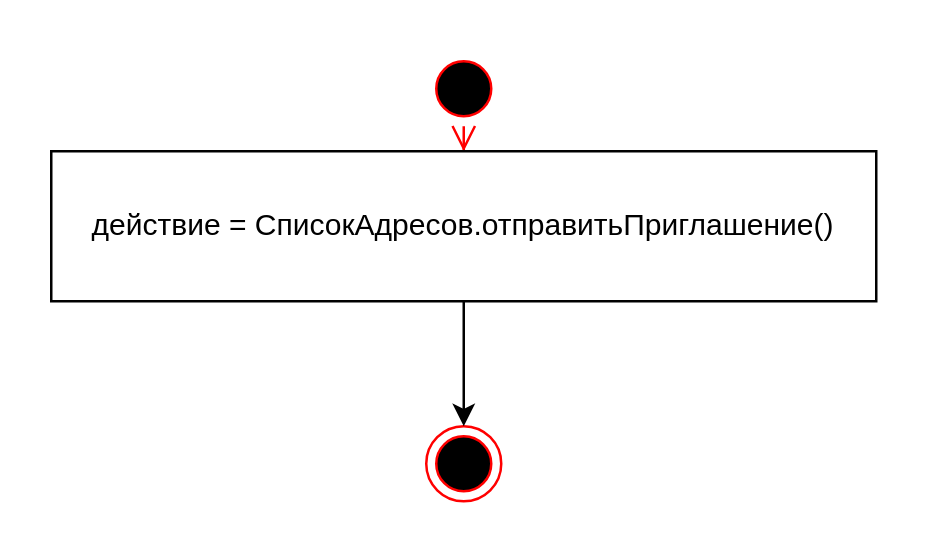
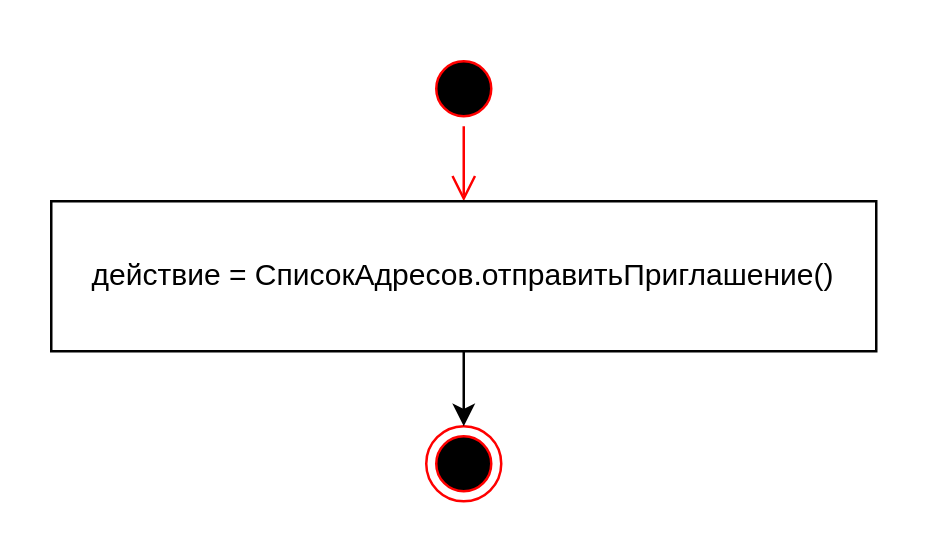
(464, 226) -> (464, 276)
